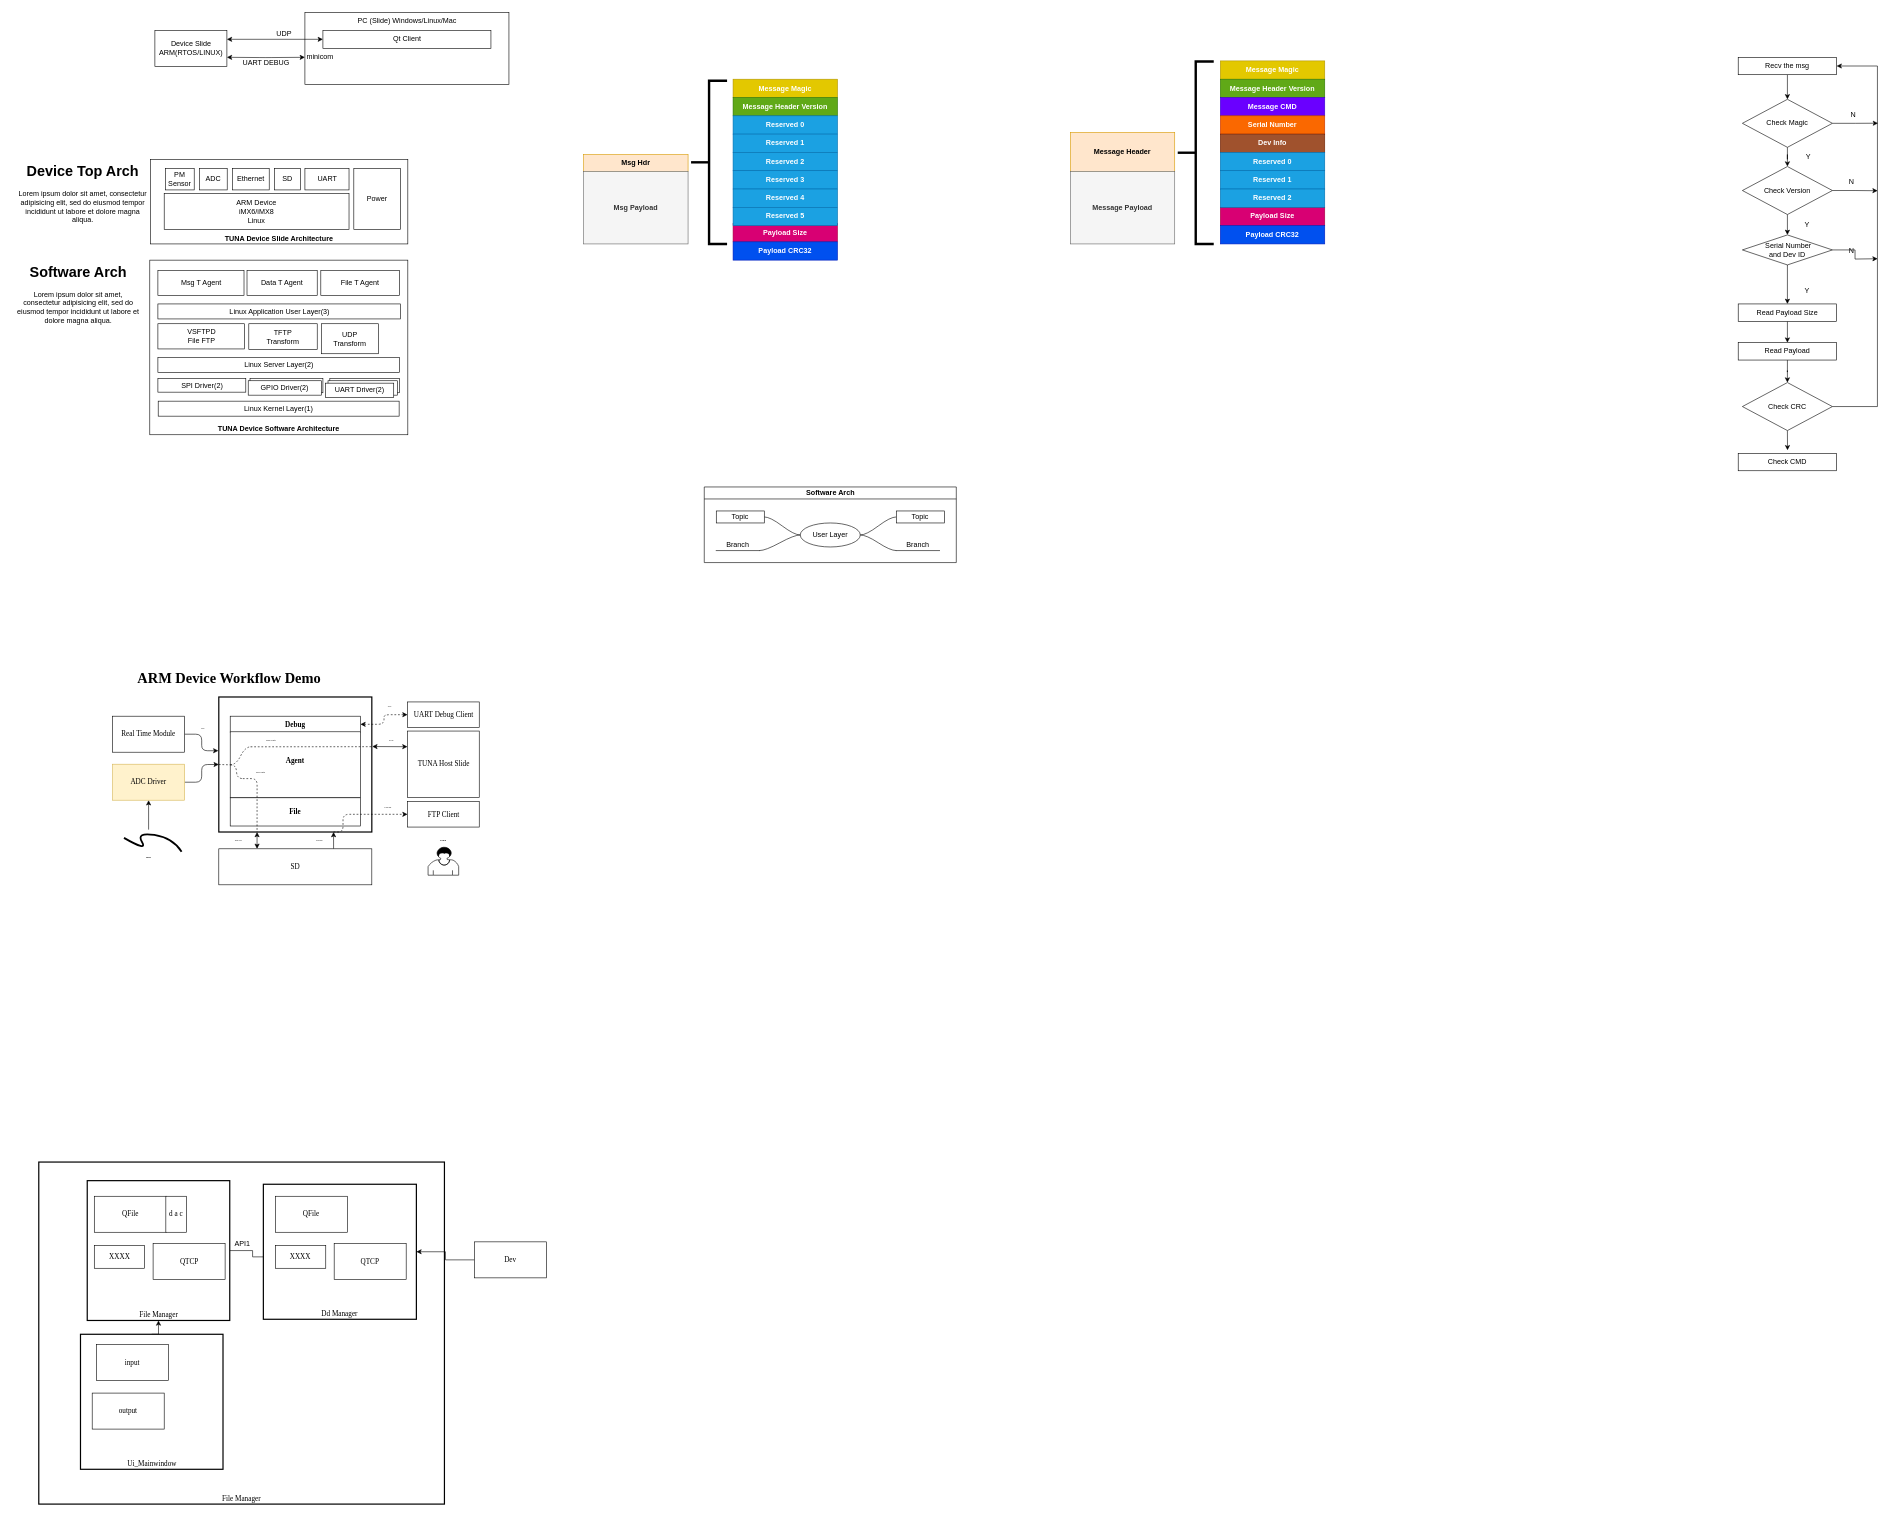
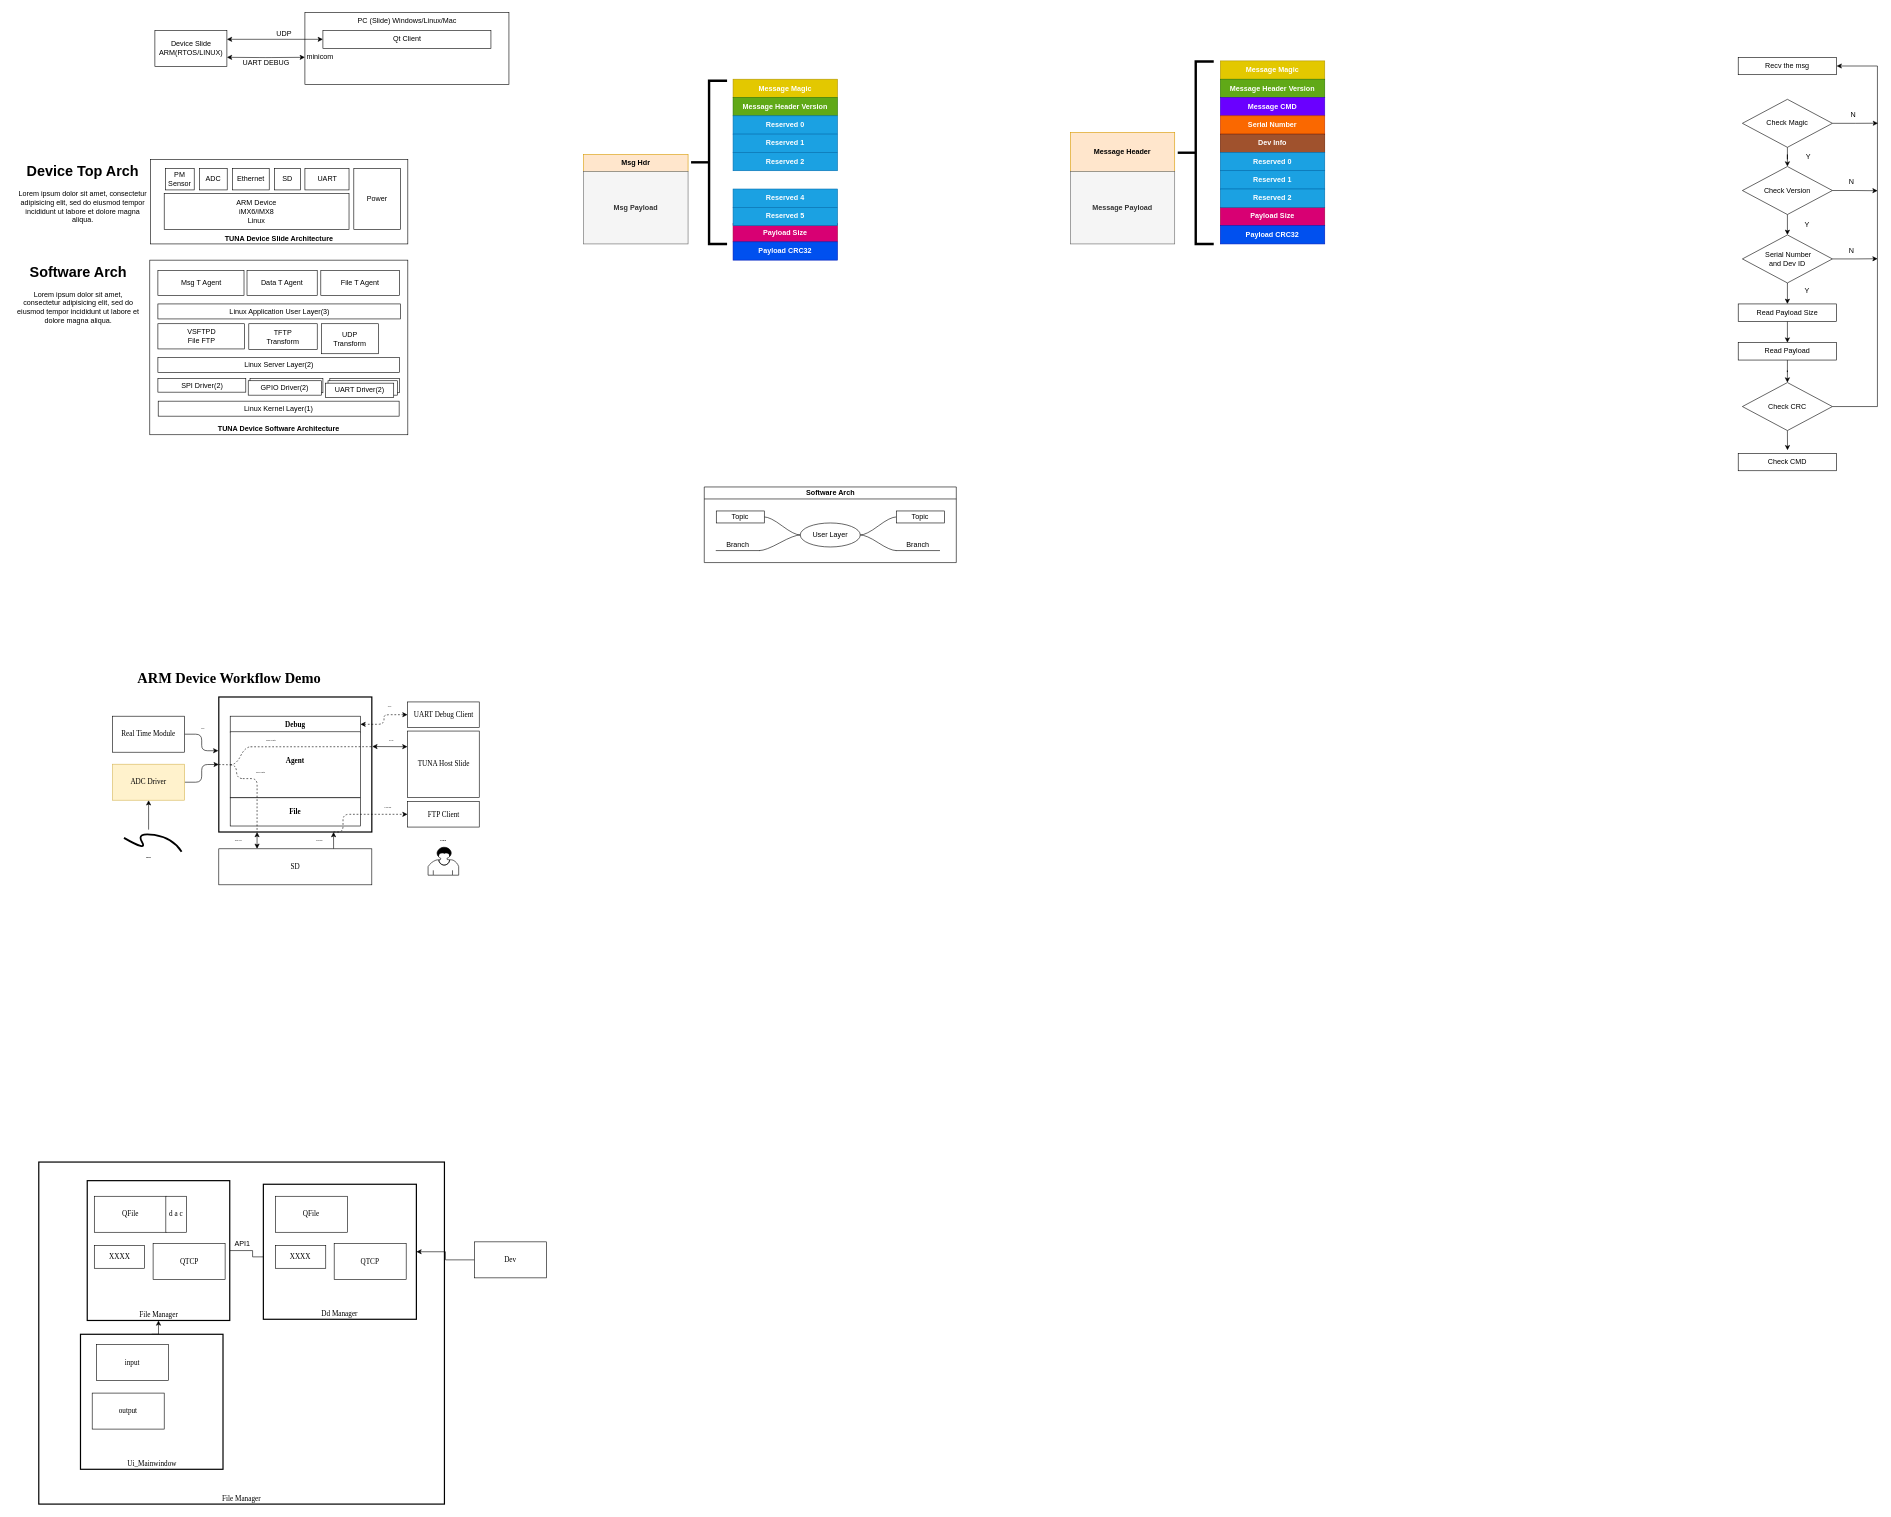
(1787, 85) -> none
(785, 180) -> none
(1787, 250) -> (1787, 259)
